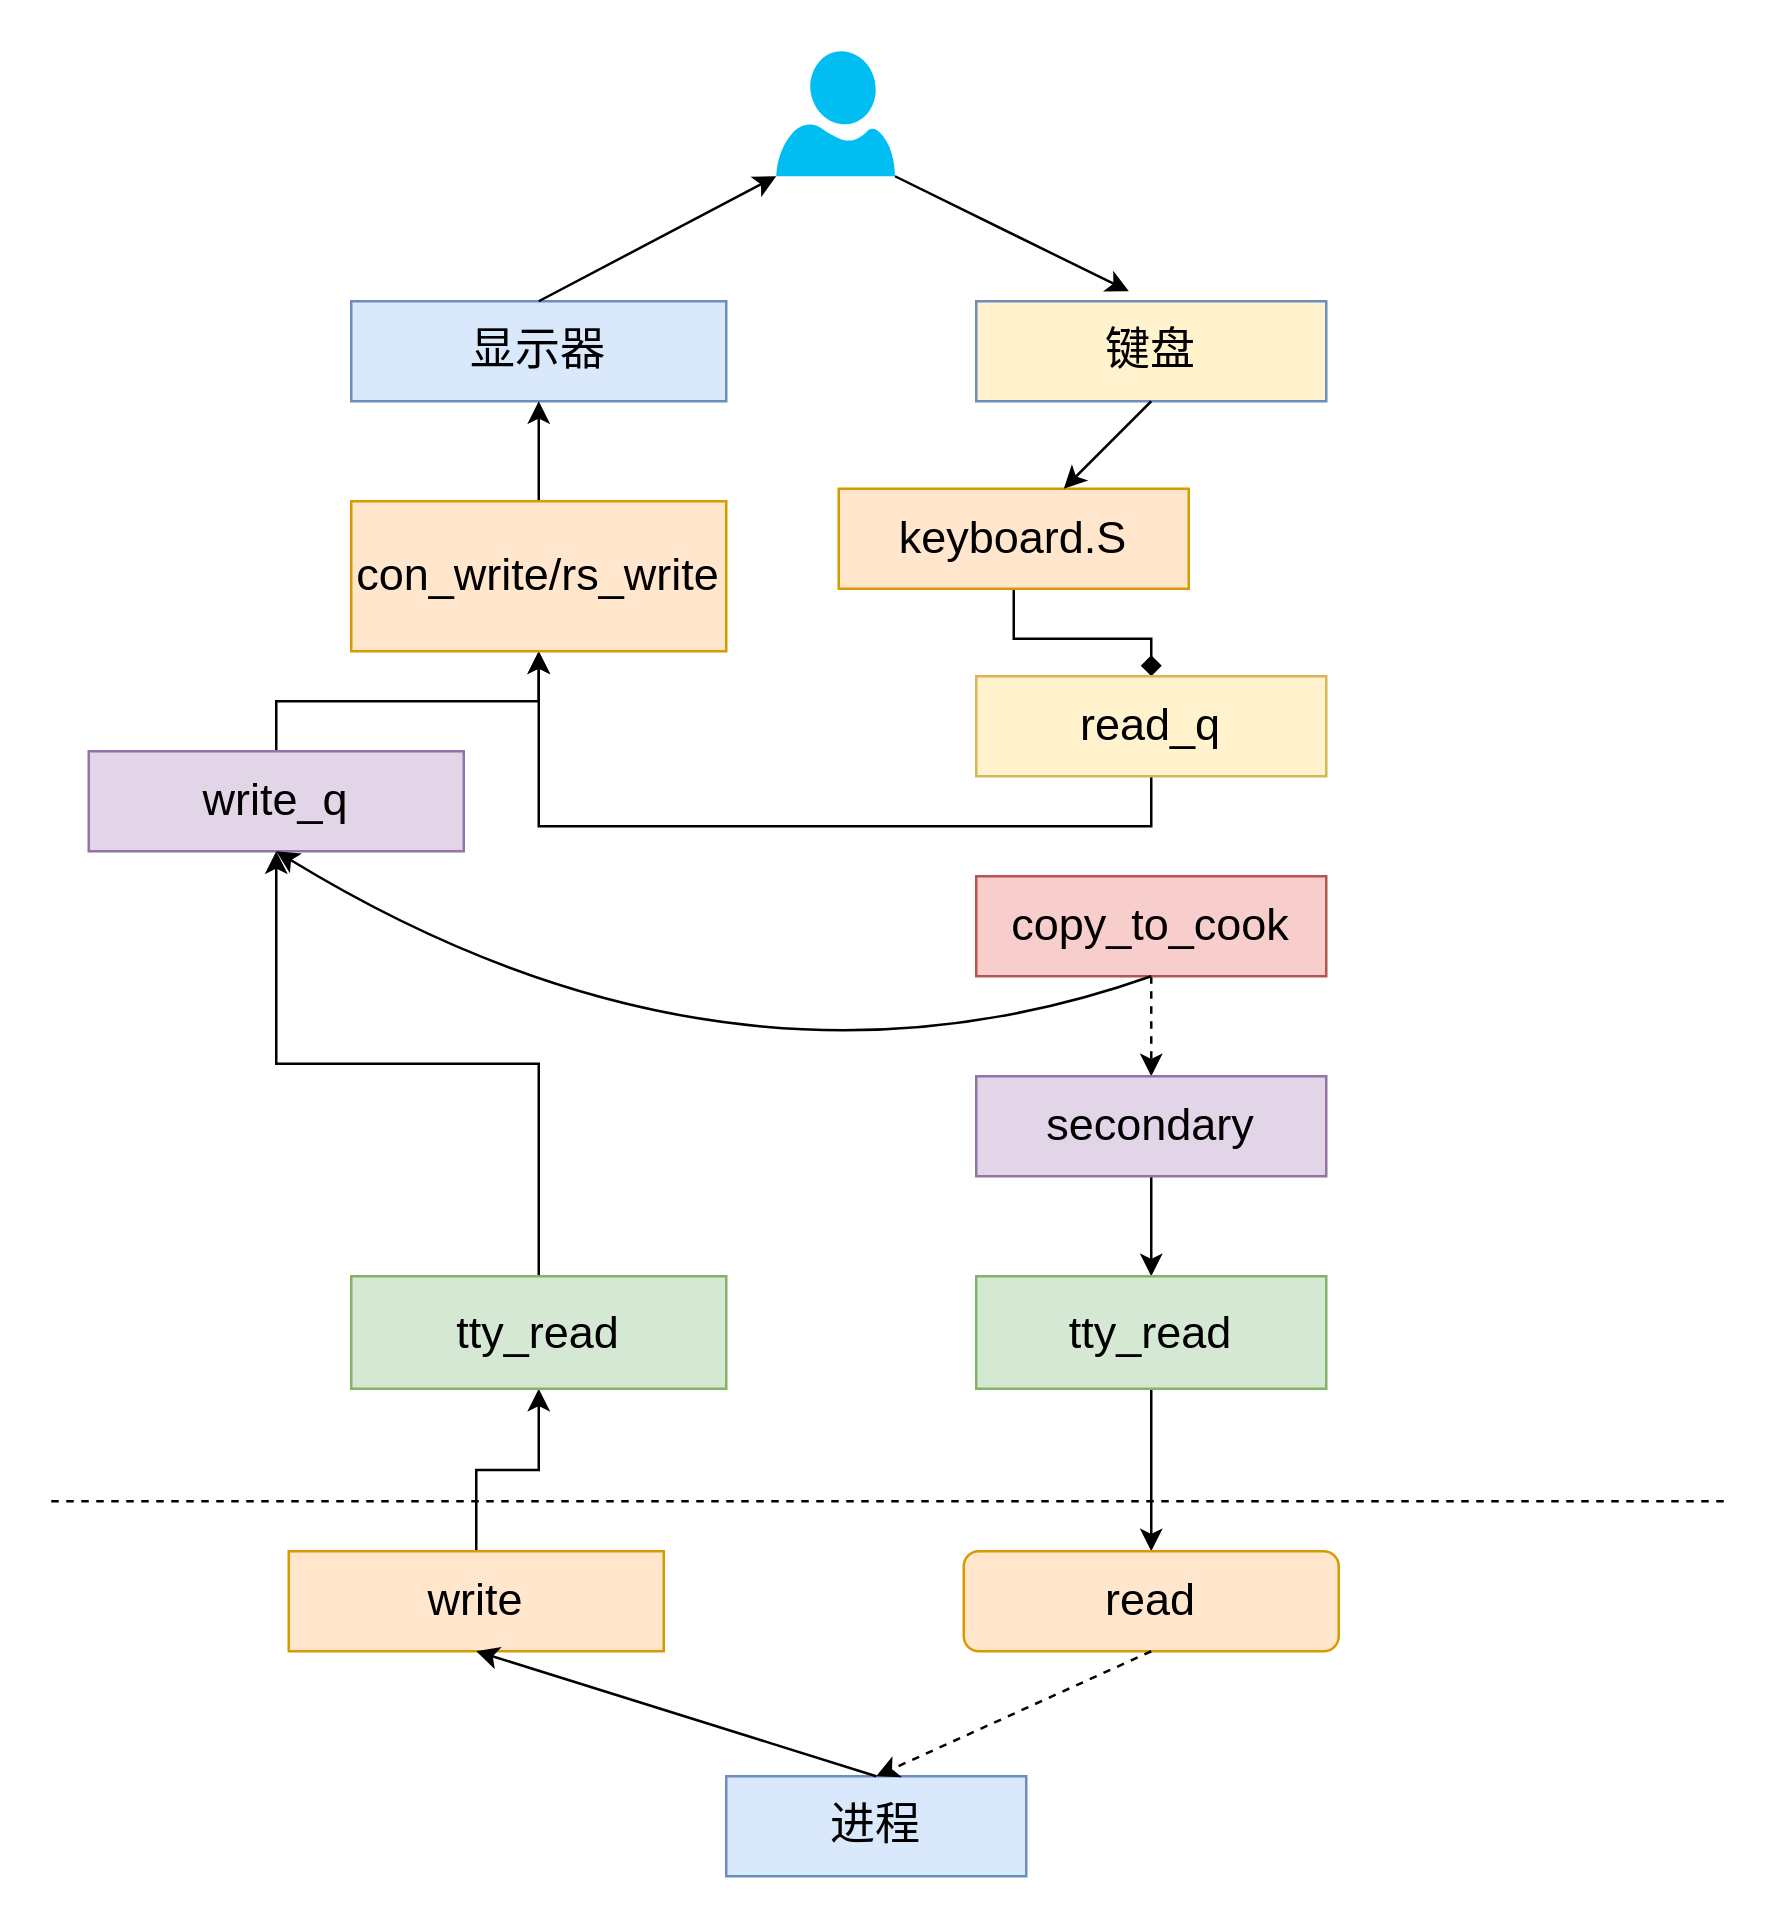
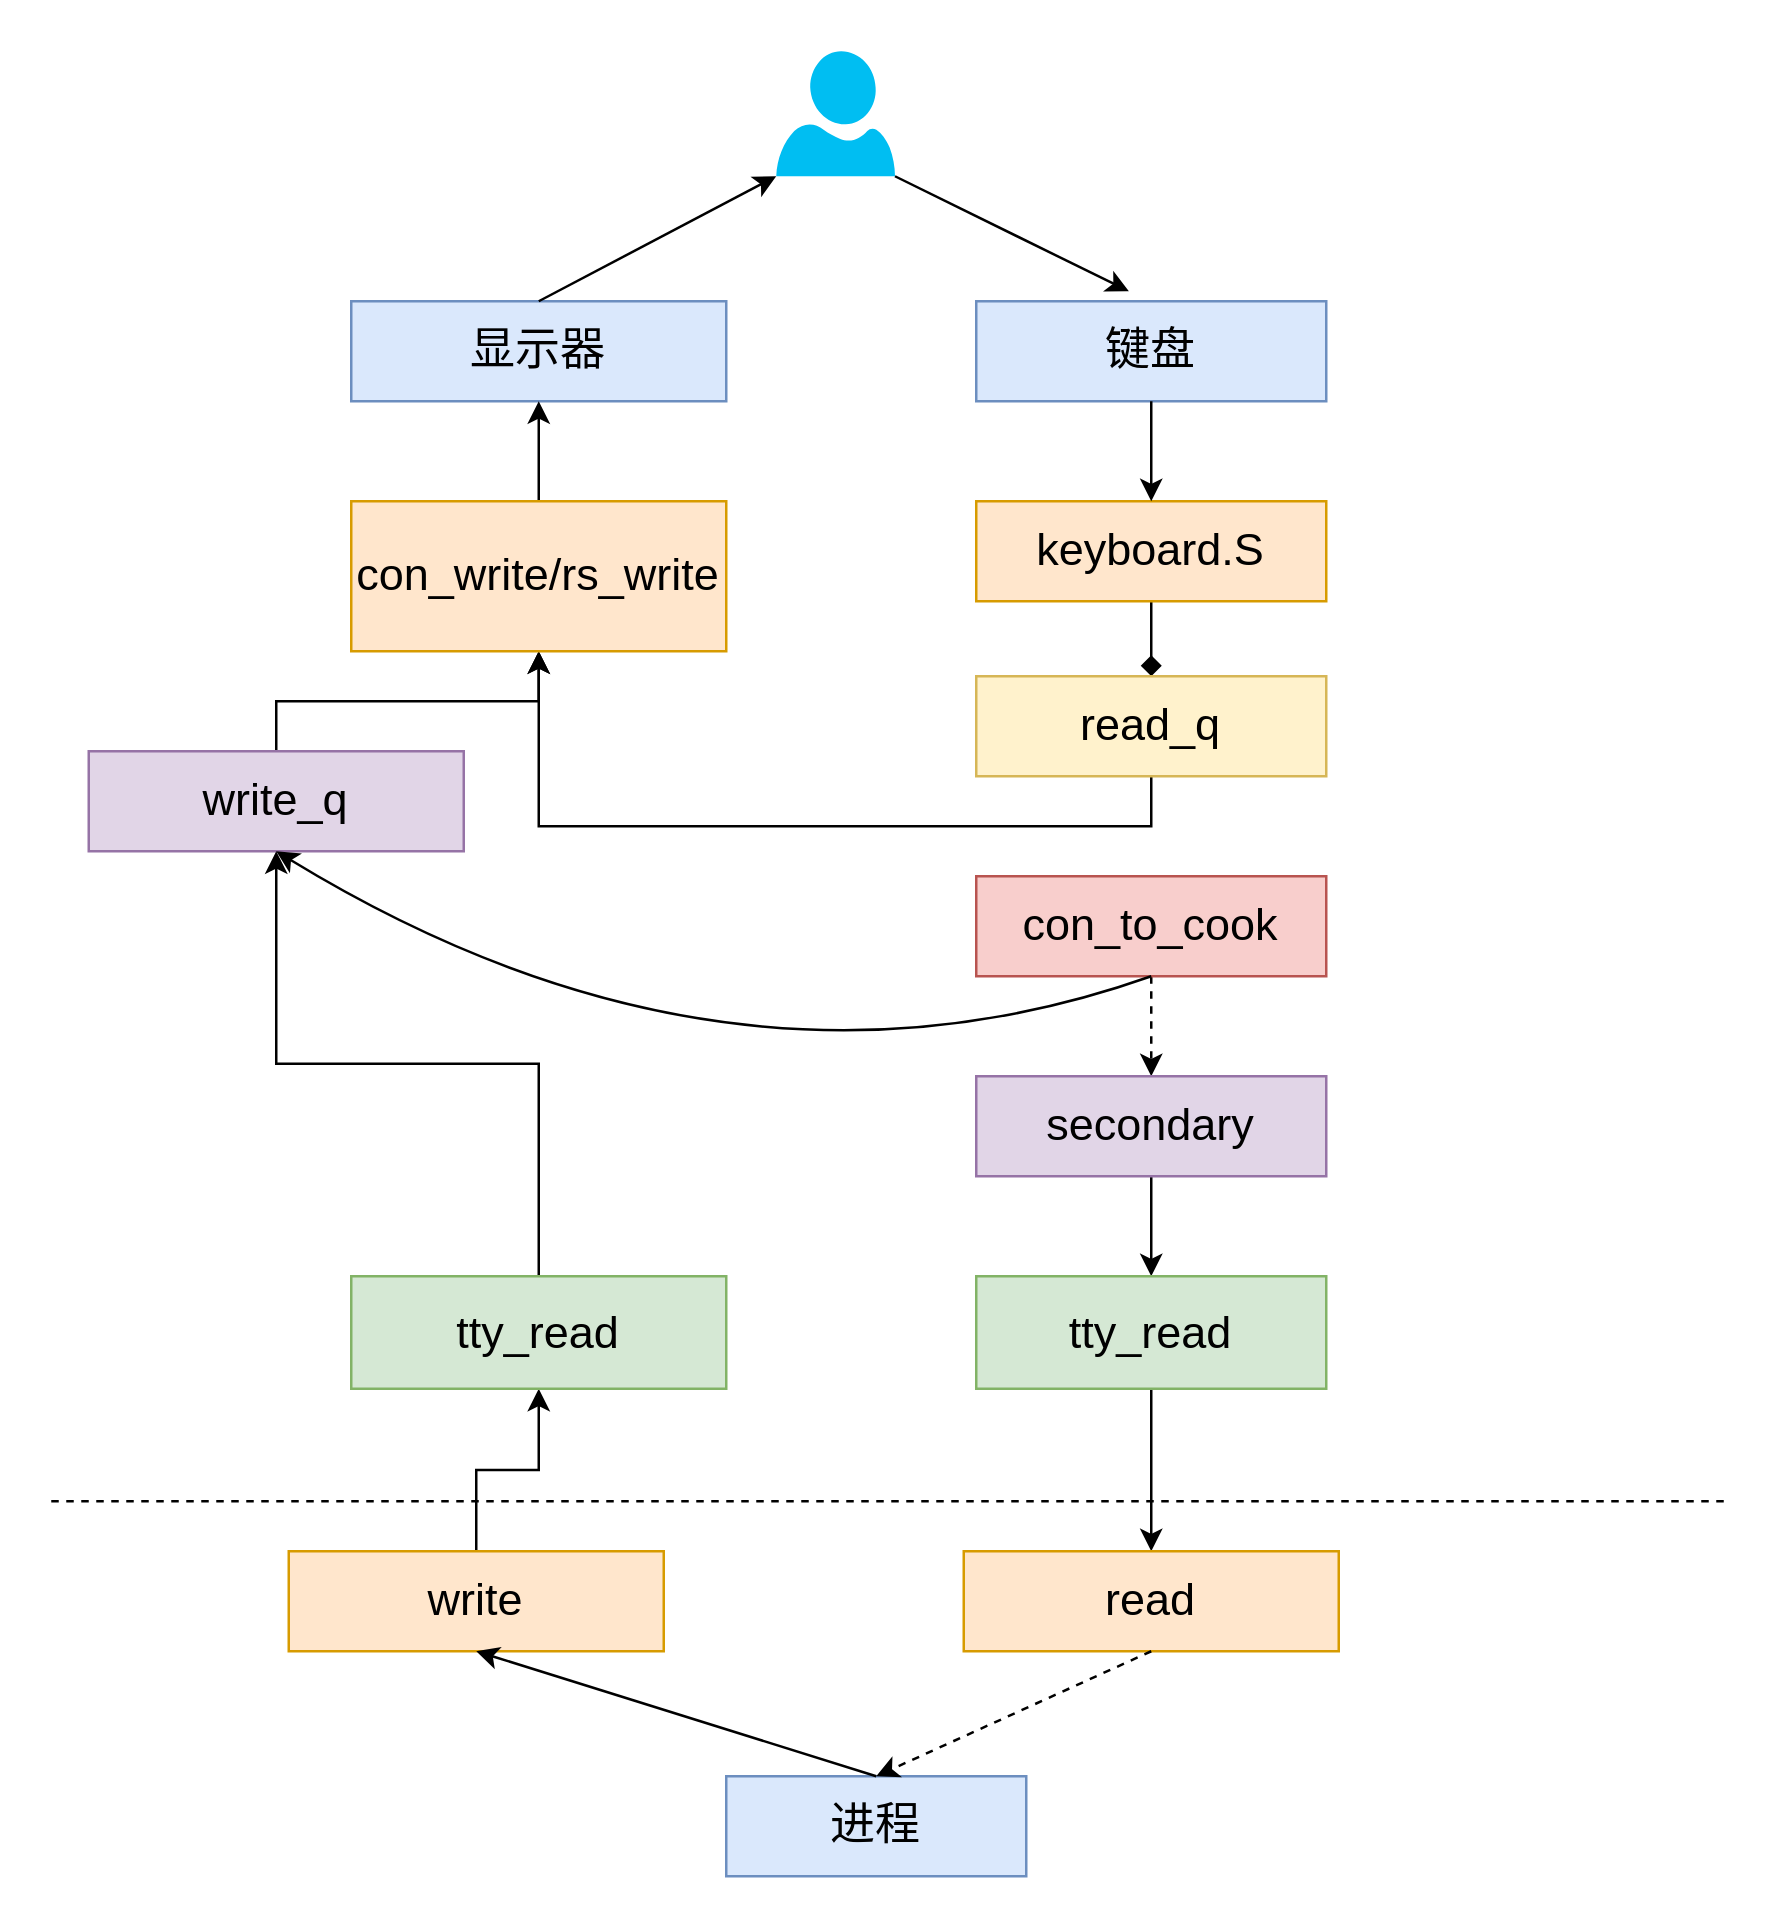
(1151, 351) -> (1151, 351)
(1014, 539) -> (1151, 551)
(1151, 926) -> (1151, 926)
(1151, 1601) -> (1151, 1601)
